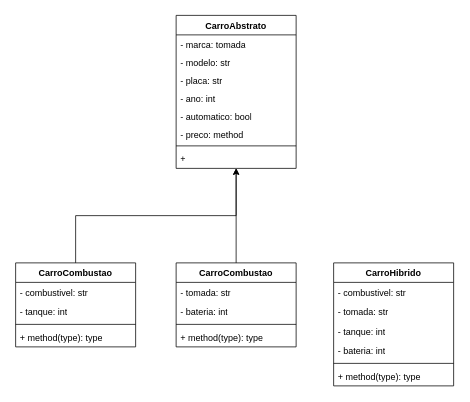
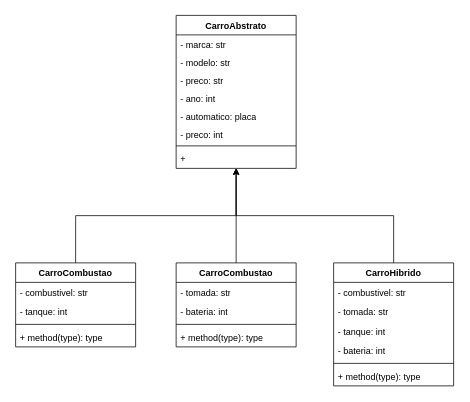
(215, 46) -> (207, 46)
(206, 82) -> (207, 82)
(220, 118) -> (222, 118)
(215, 136) -> (206, 136)
none -> (339, 216)
